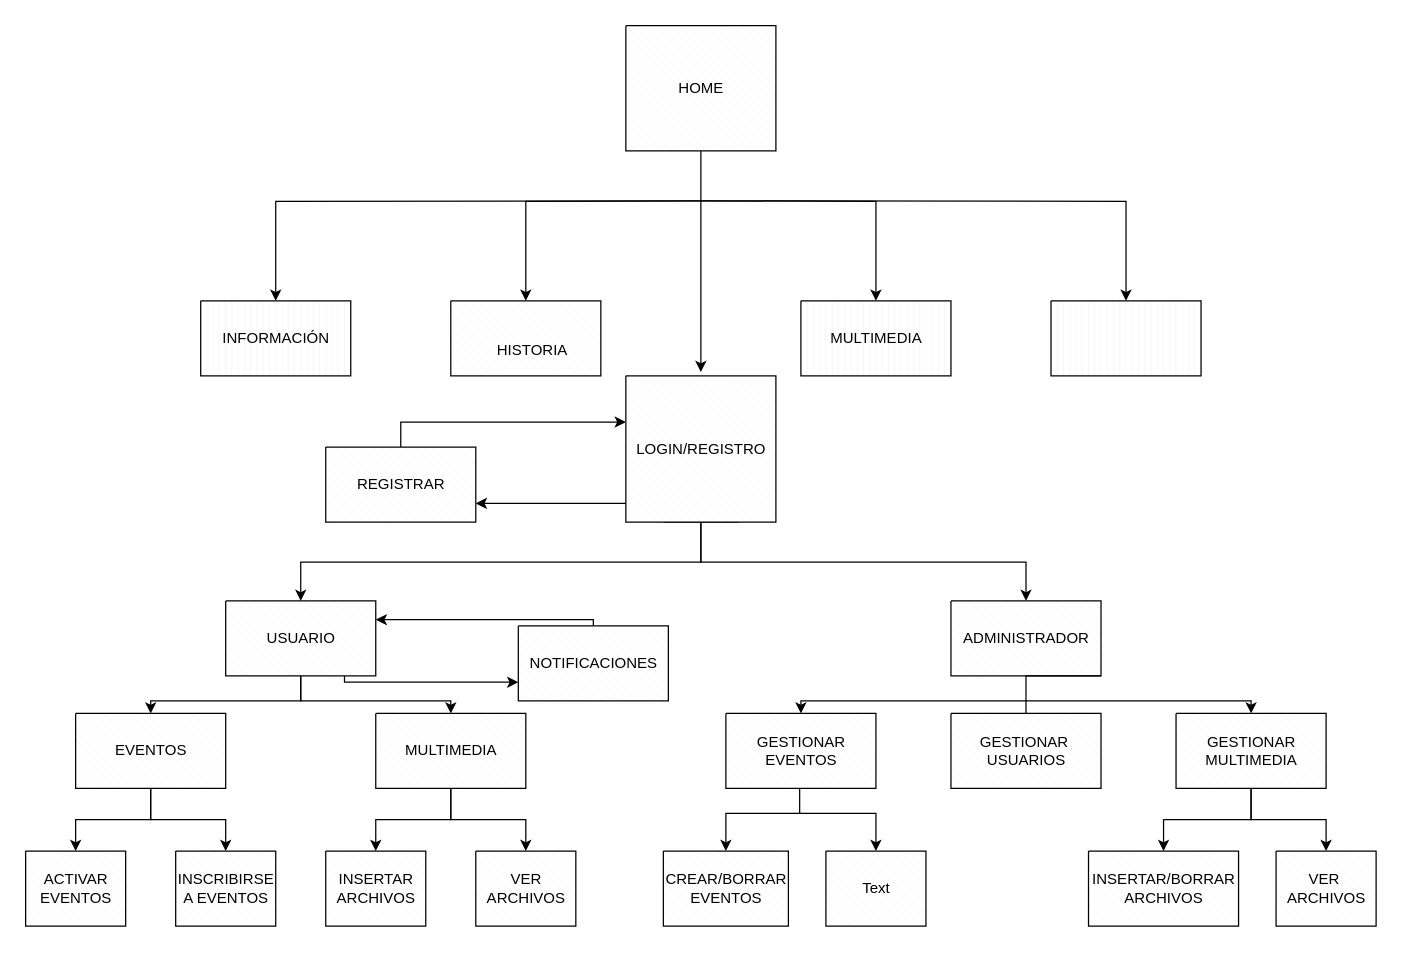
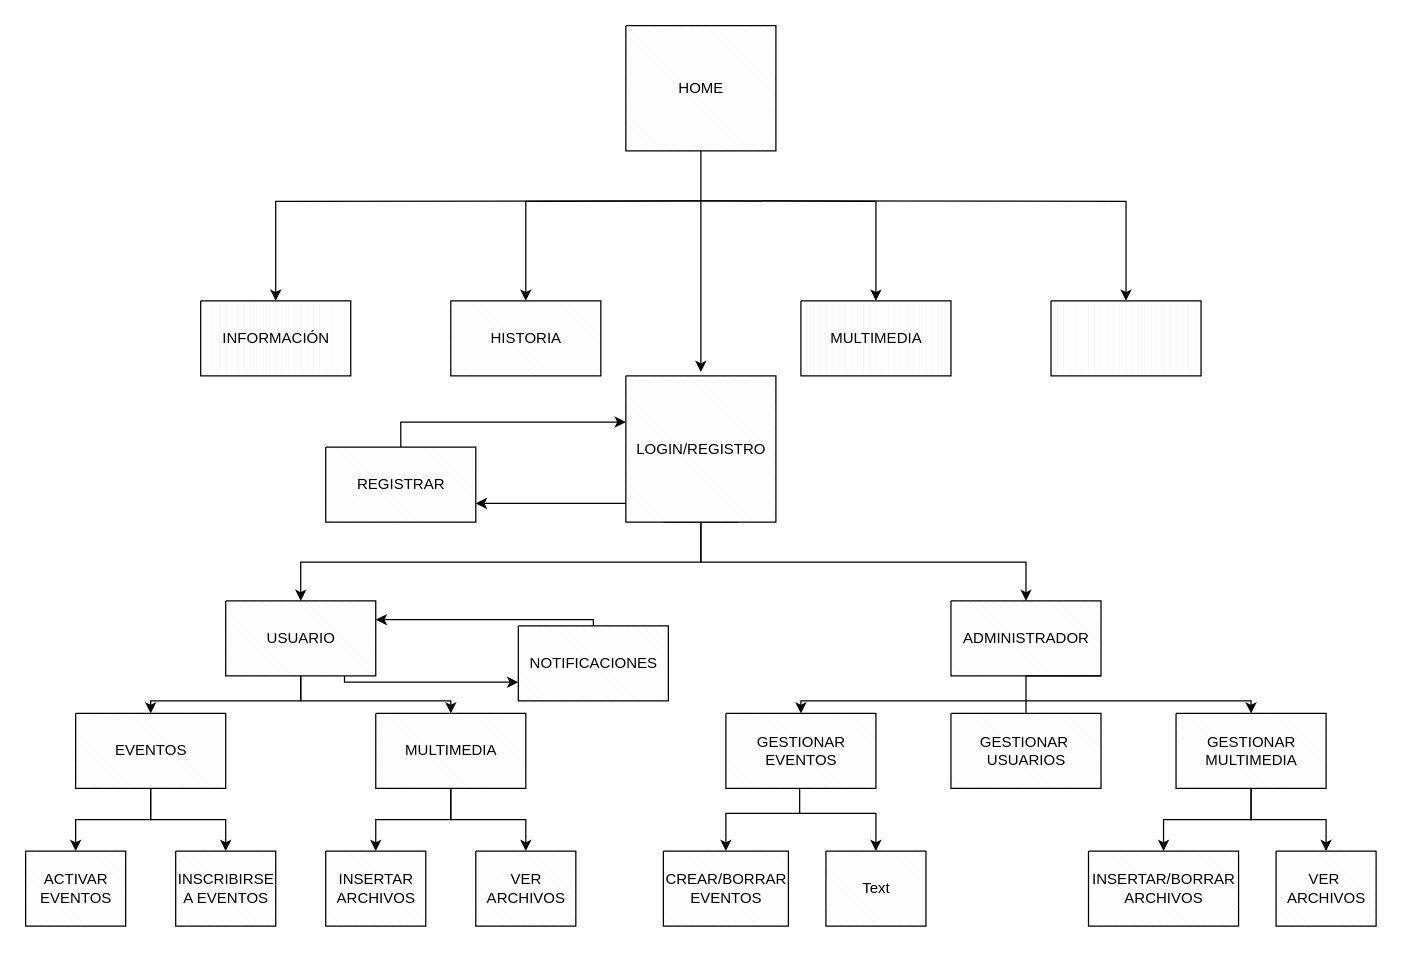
(532, 351) -> (526, 338)
